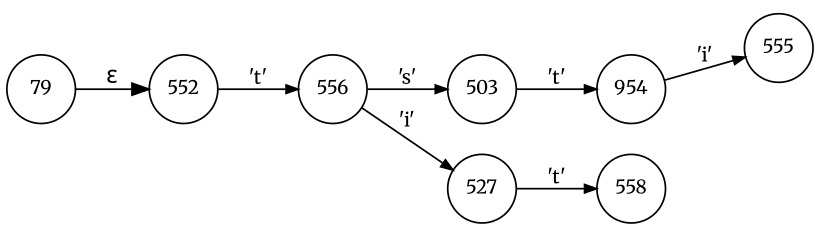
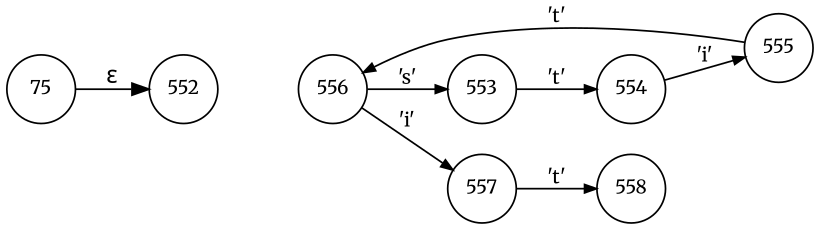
(41, 89) -> (41, 89)
(252, 89) -> (557, 28)
(482, 89) -> (482, 89)
(631, 89) -> (631, 89)
(482, 189) -> (482, 189)
